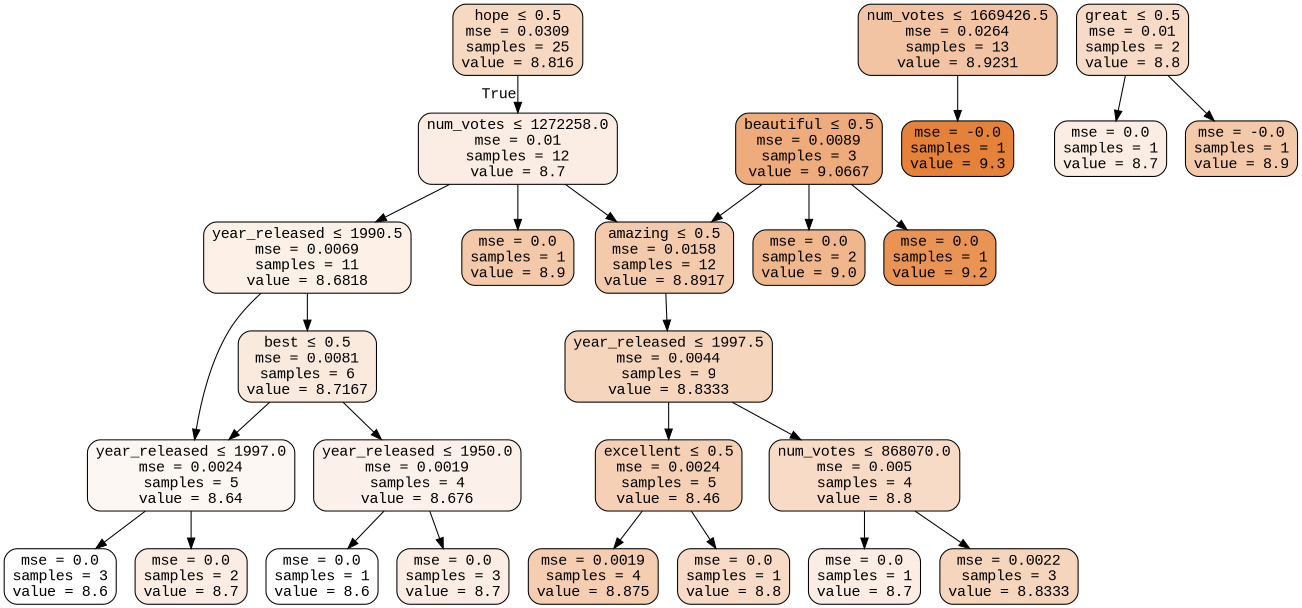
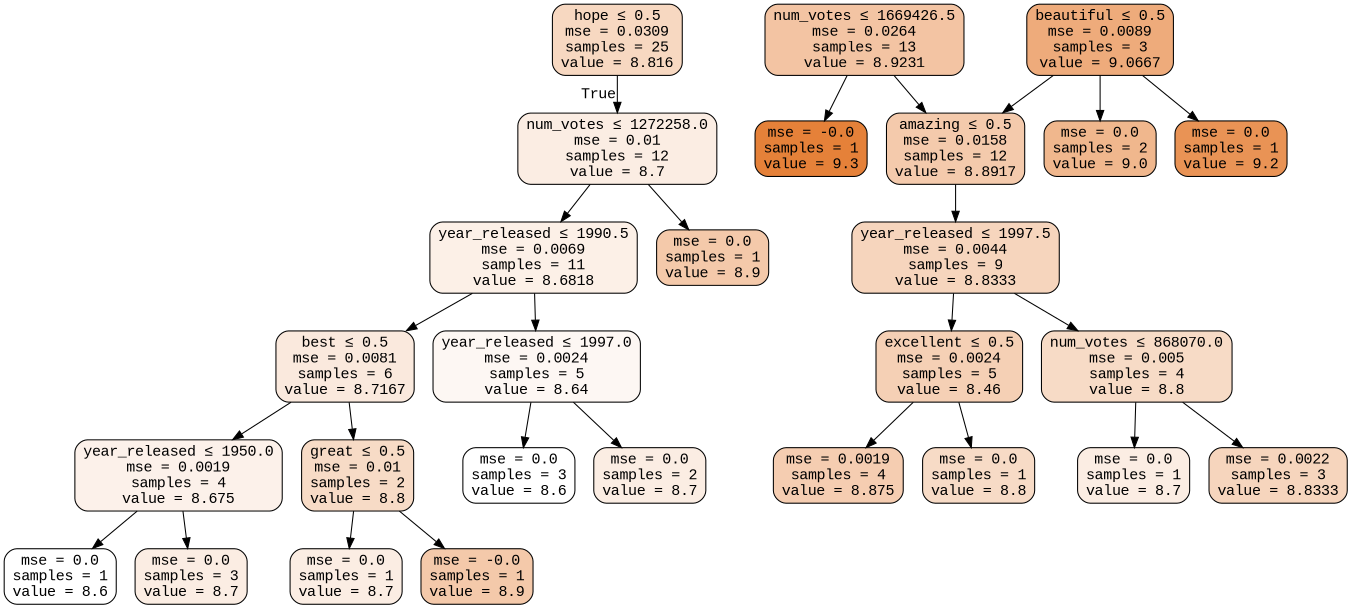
(587, 200) -> (907, 90)
(253, 417) -> (351, 416)
(417, 498) -> (179, 498)
